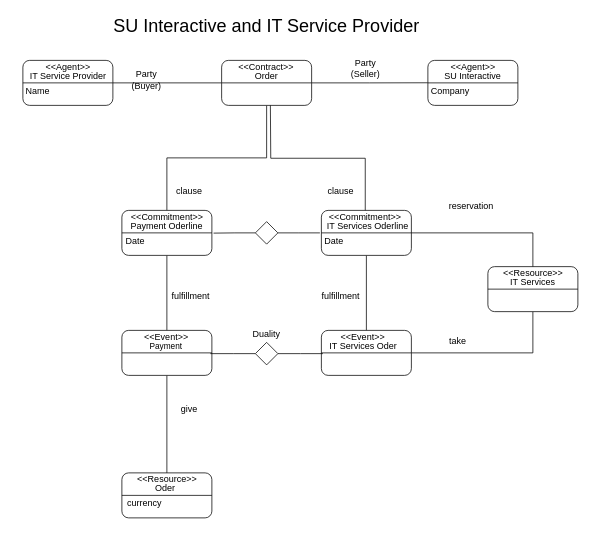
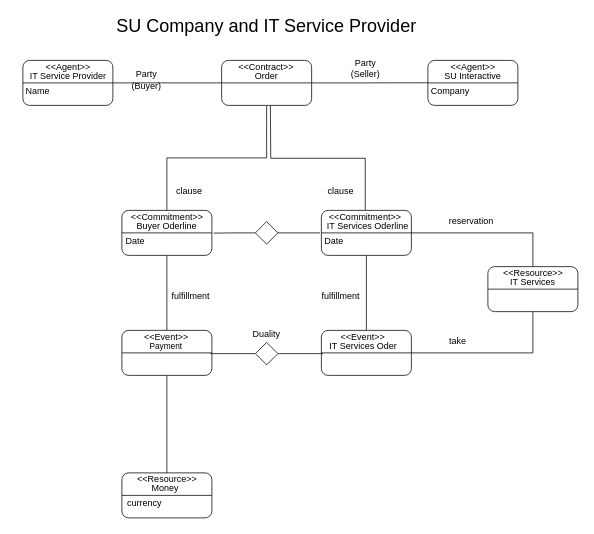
(267, 27) -> (267, 27)
(471, 207) -> (471, 222)
(167, 226) -> (167, 226)
(189, 409) -> none
(165, 489) -> (165, 489)
